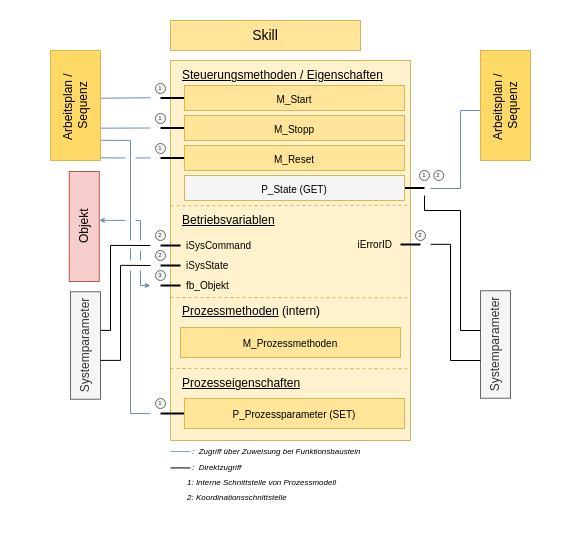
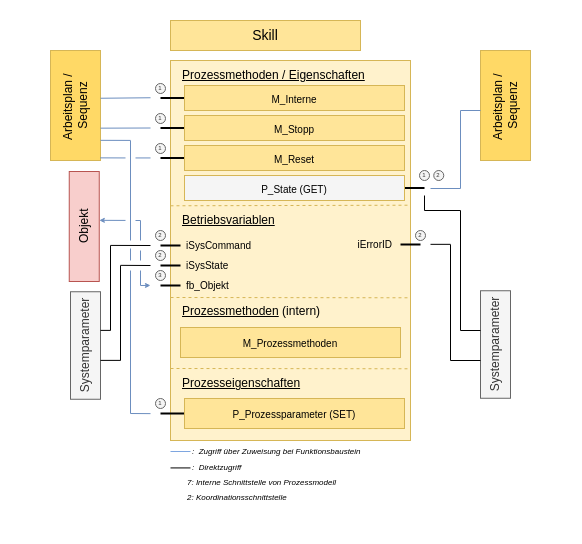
(292, 76) -> (282, 76)
(295, 99) -> (295, 99)
(271, 483) -> (271, 483)
